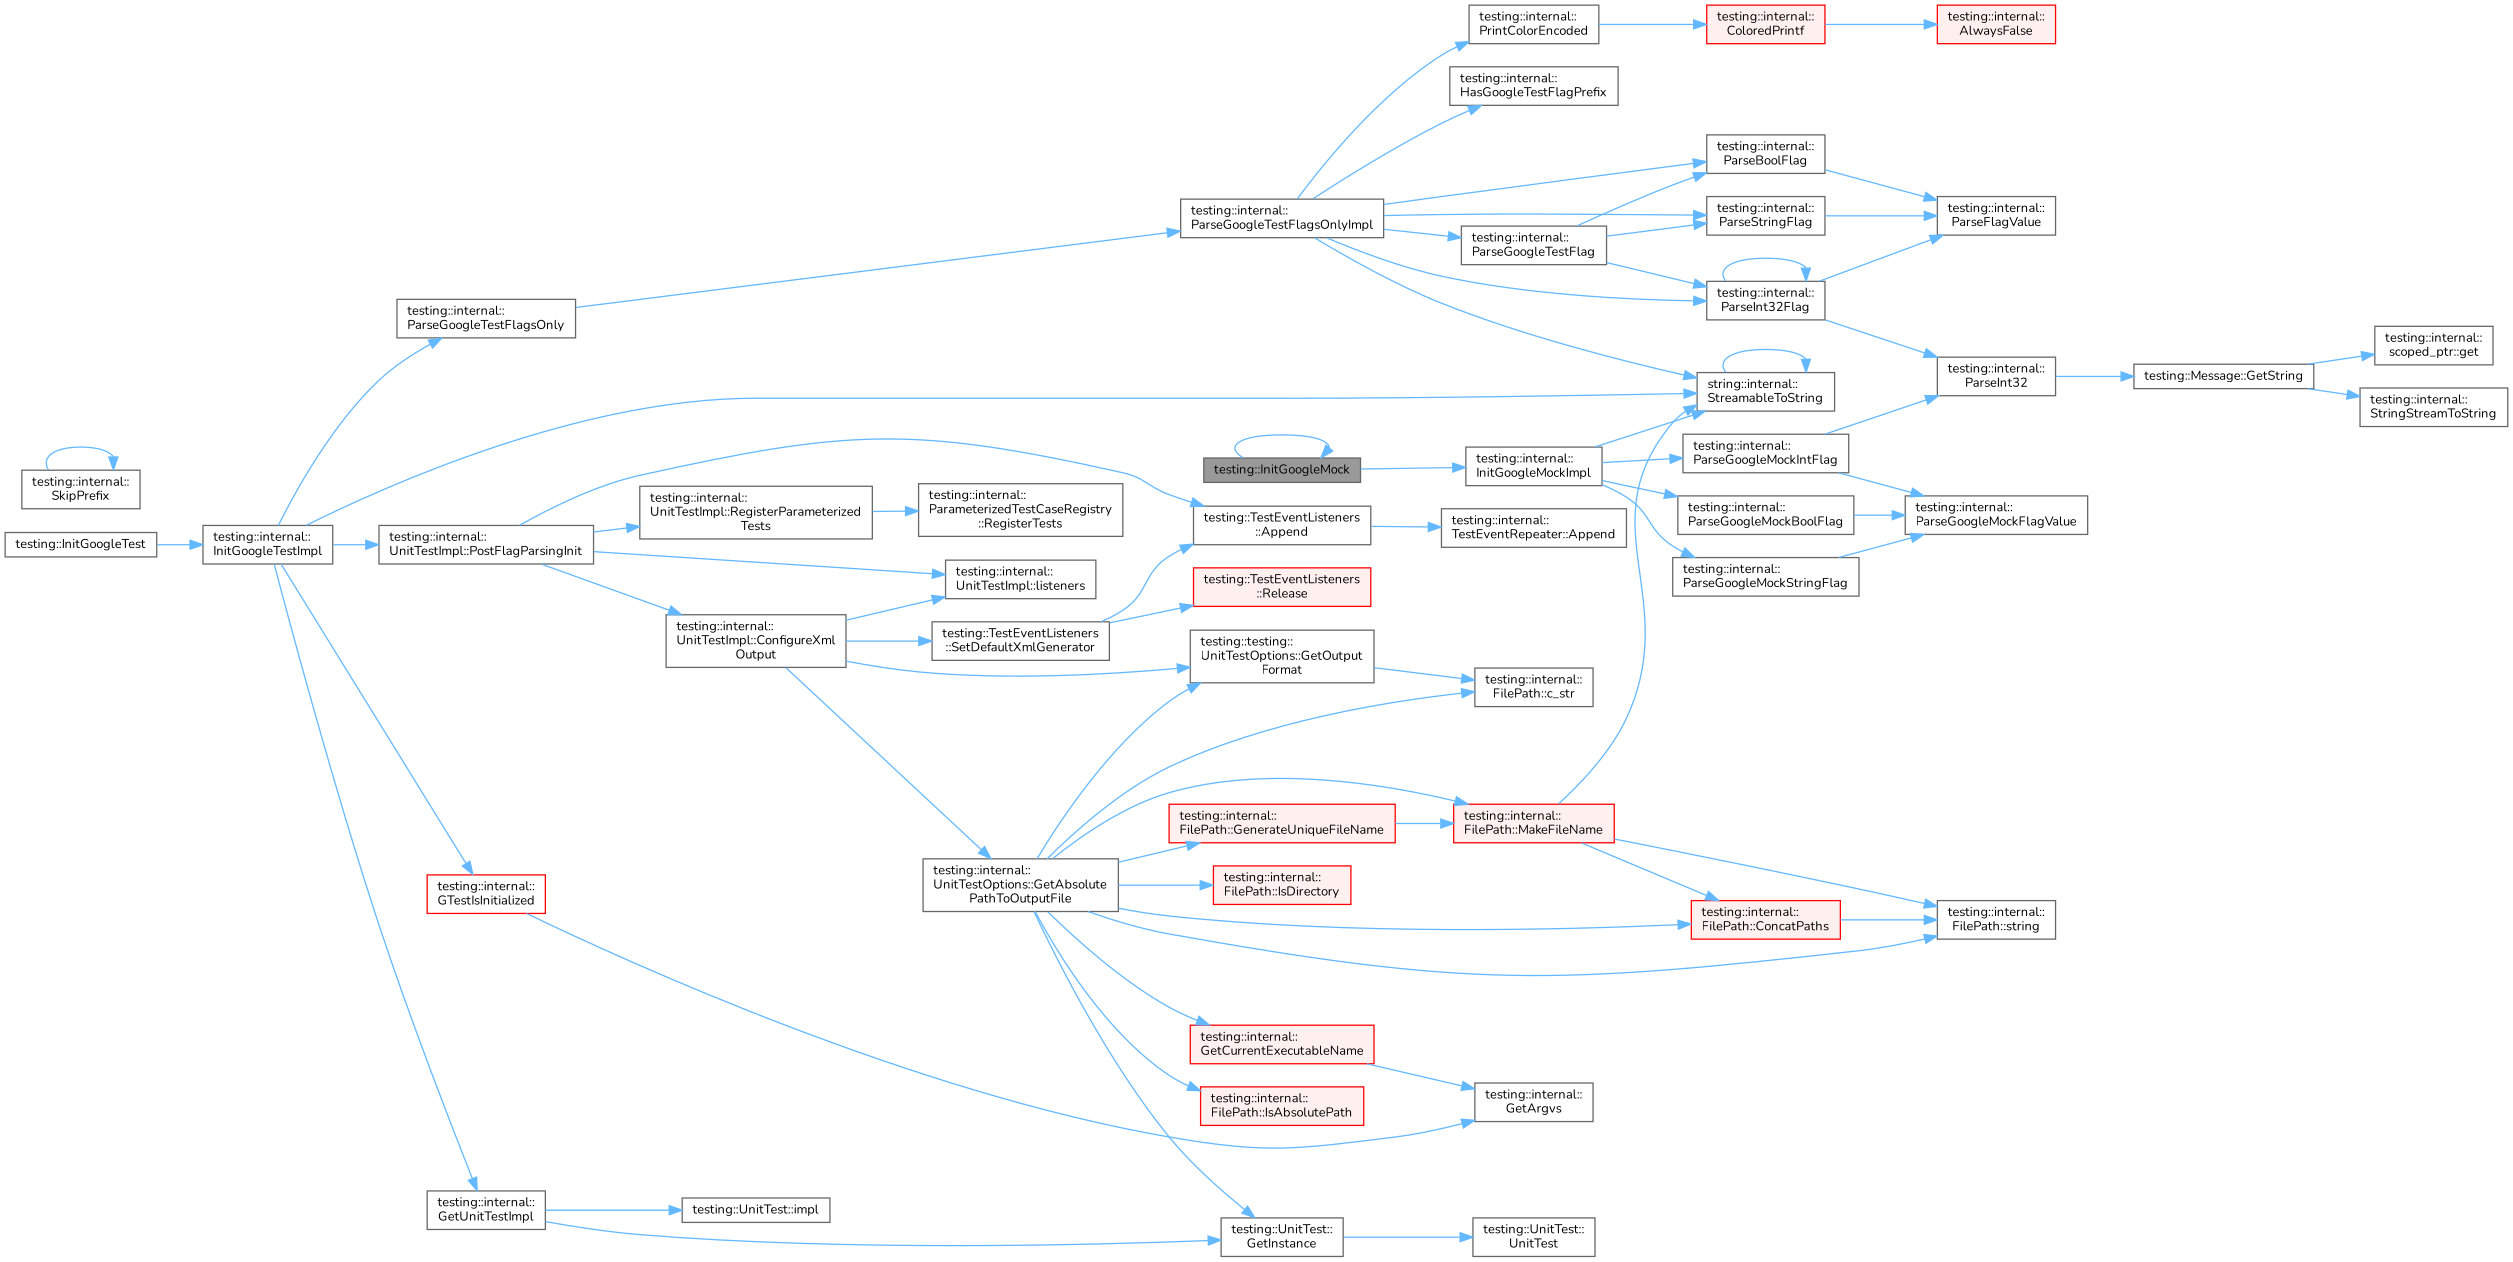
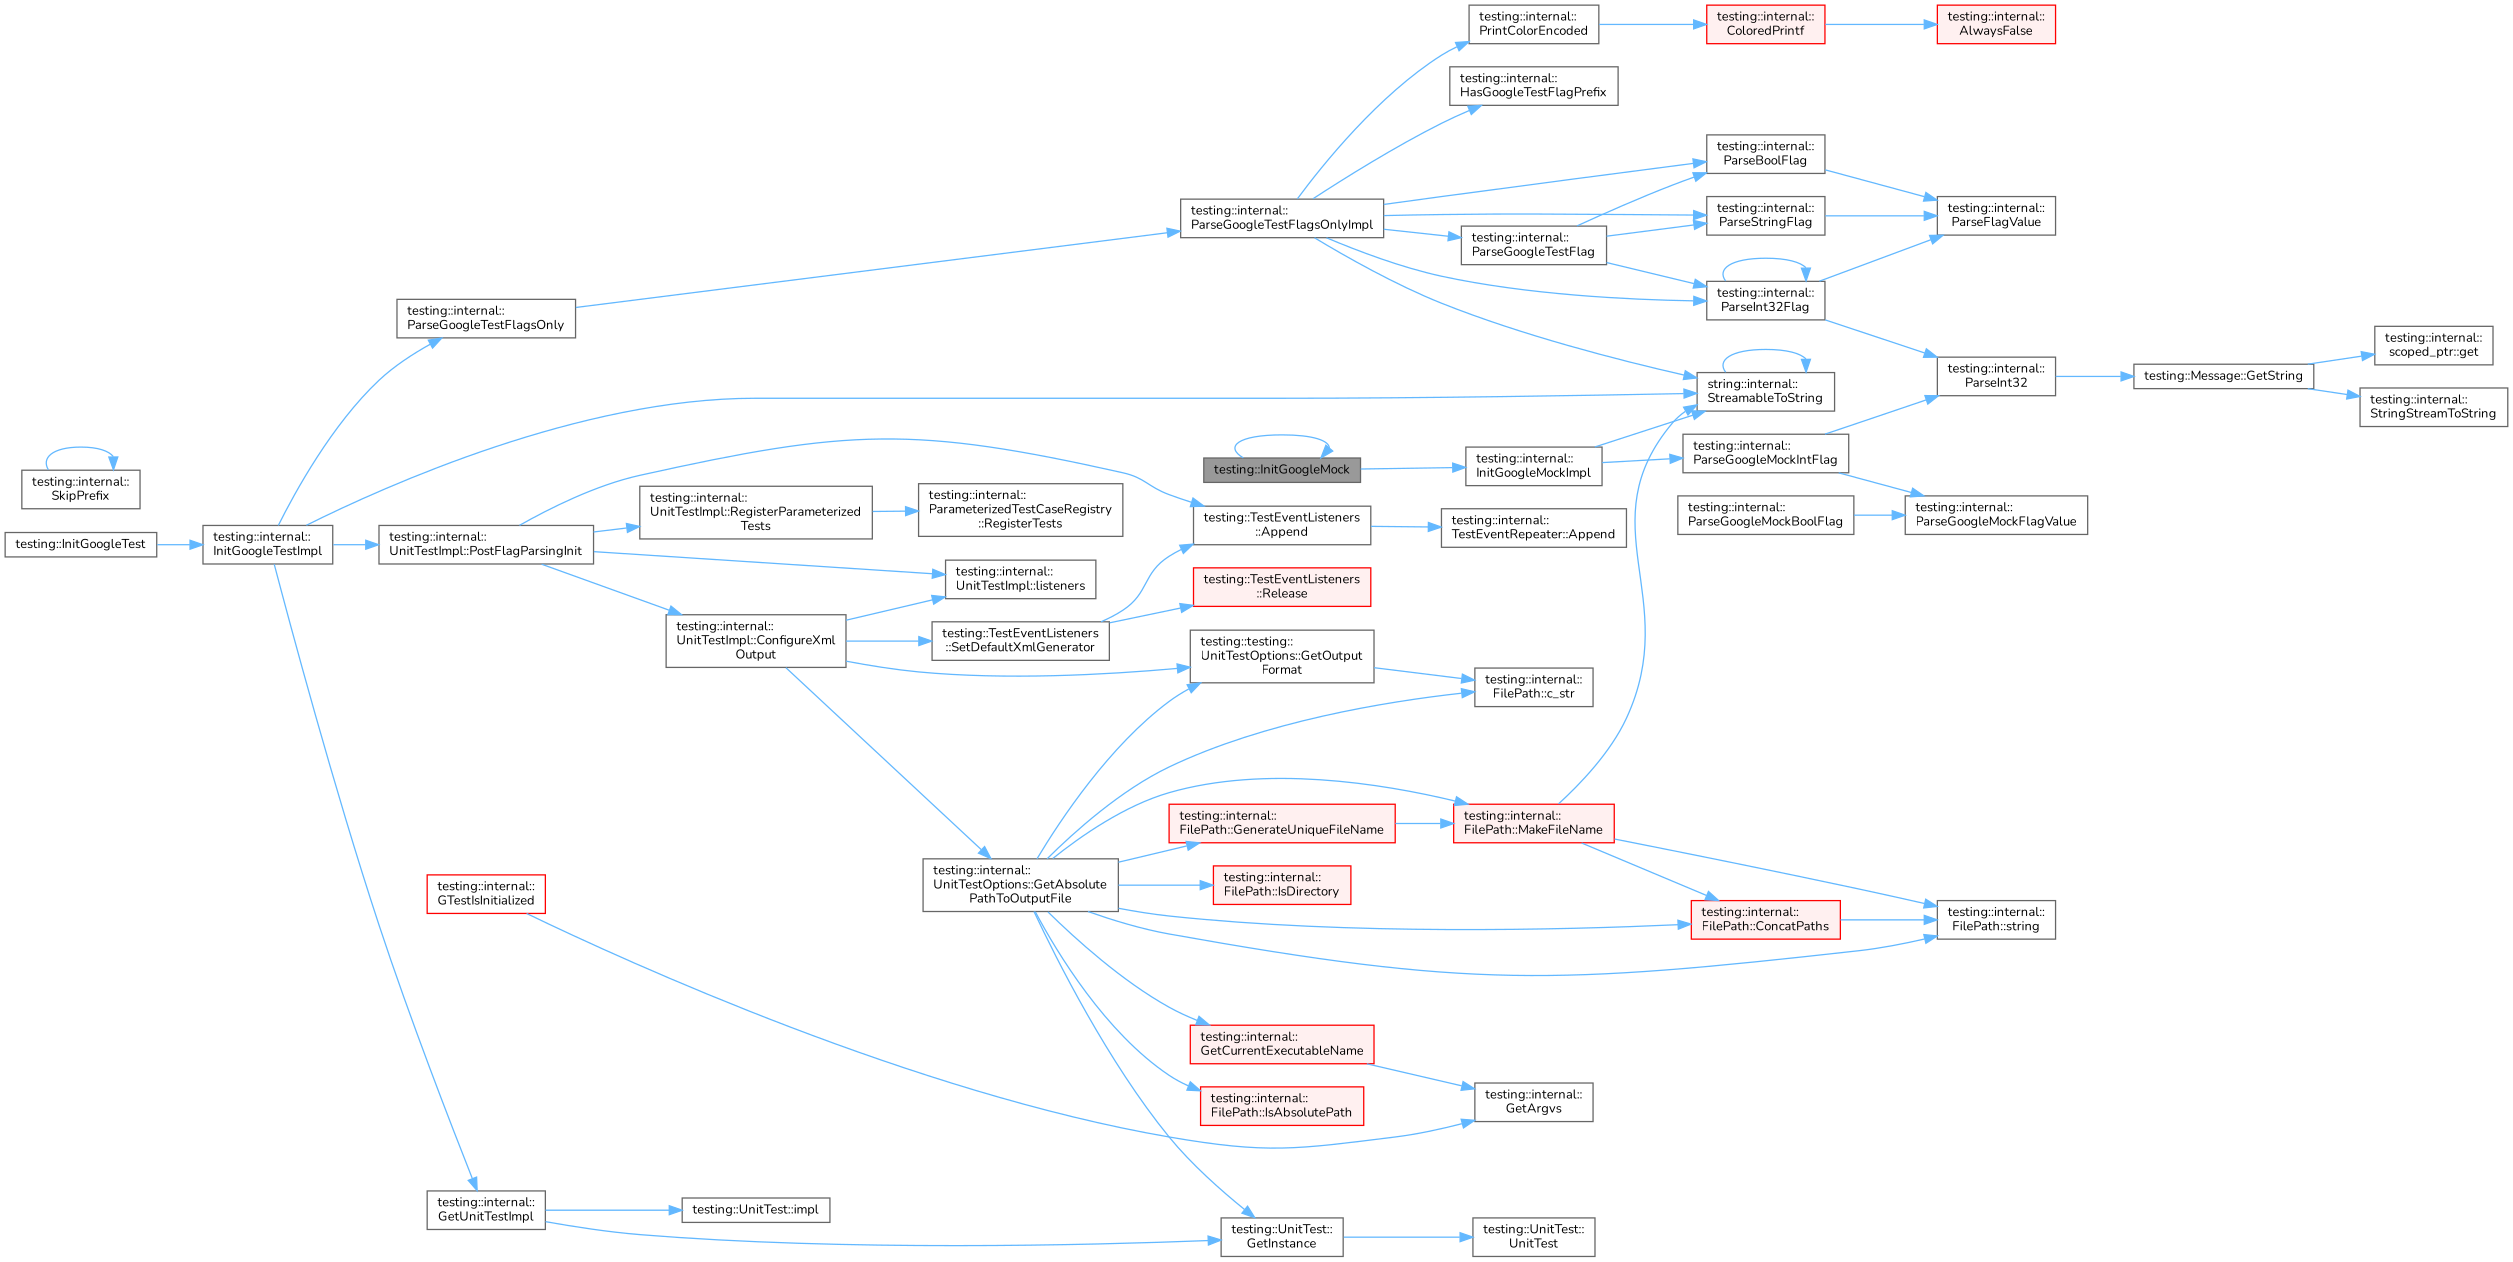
(1630, 487) -> none
(1766, 577) -> none
(373, 714) -> none
